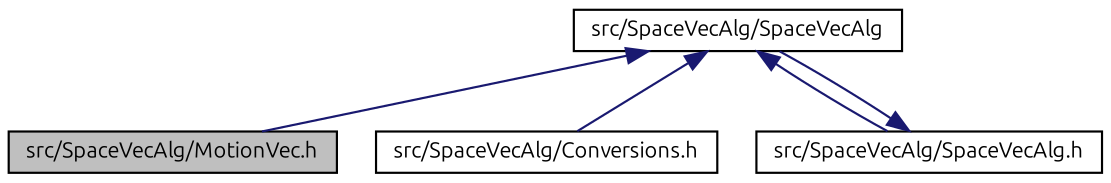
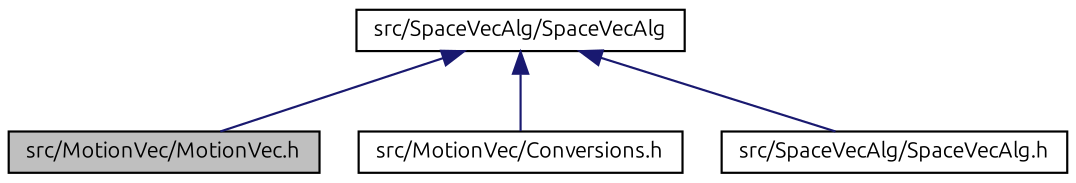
(836, 84) -> none
(173, 152) -> (164, 152)
(547, 152) -> (521, 152)
